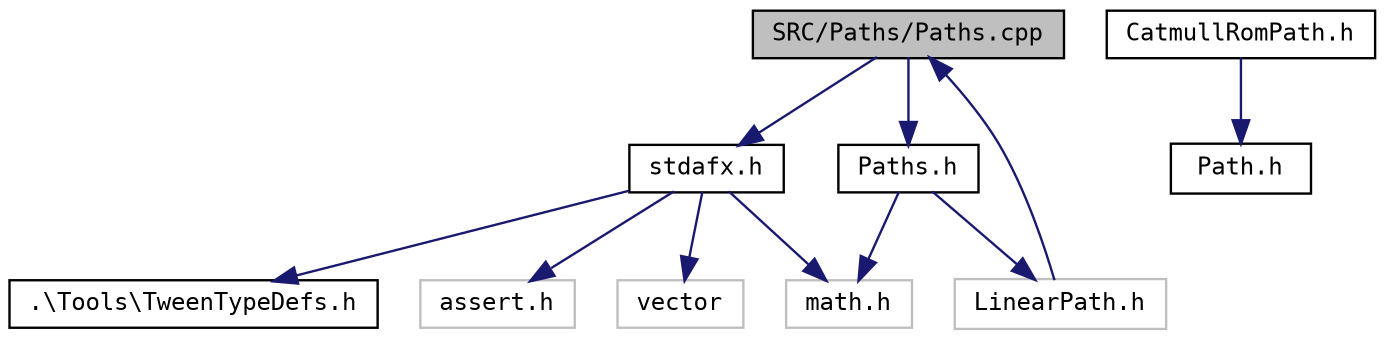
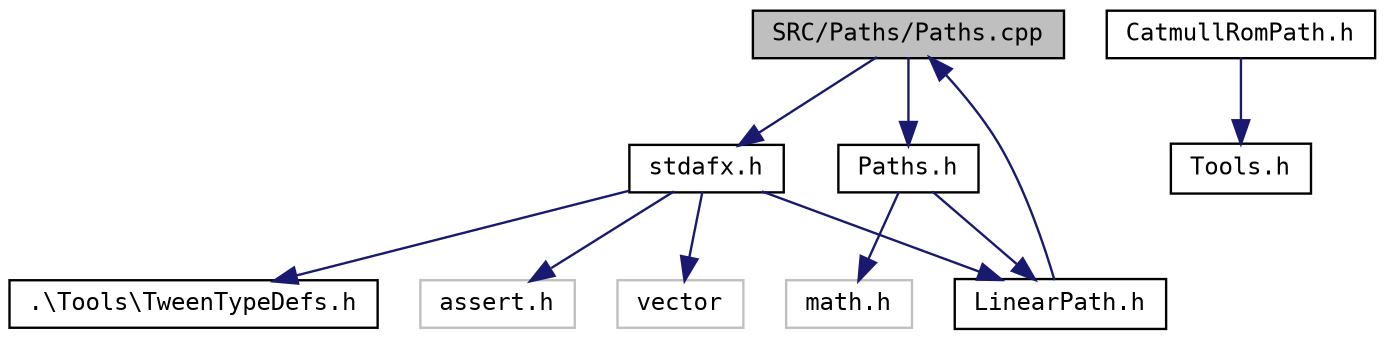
(1241, 169) -> (1241, 169)
(769, 228) -> (865, 230)
(1060, 304) -> (1060, 304)
